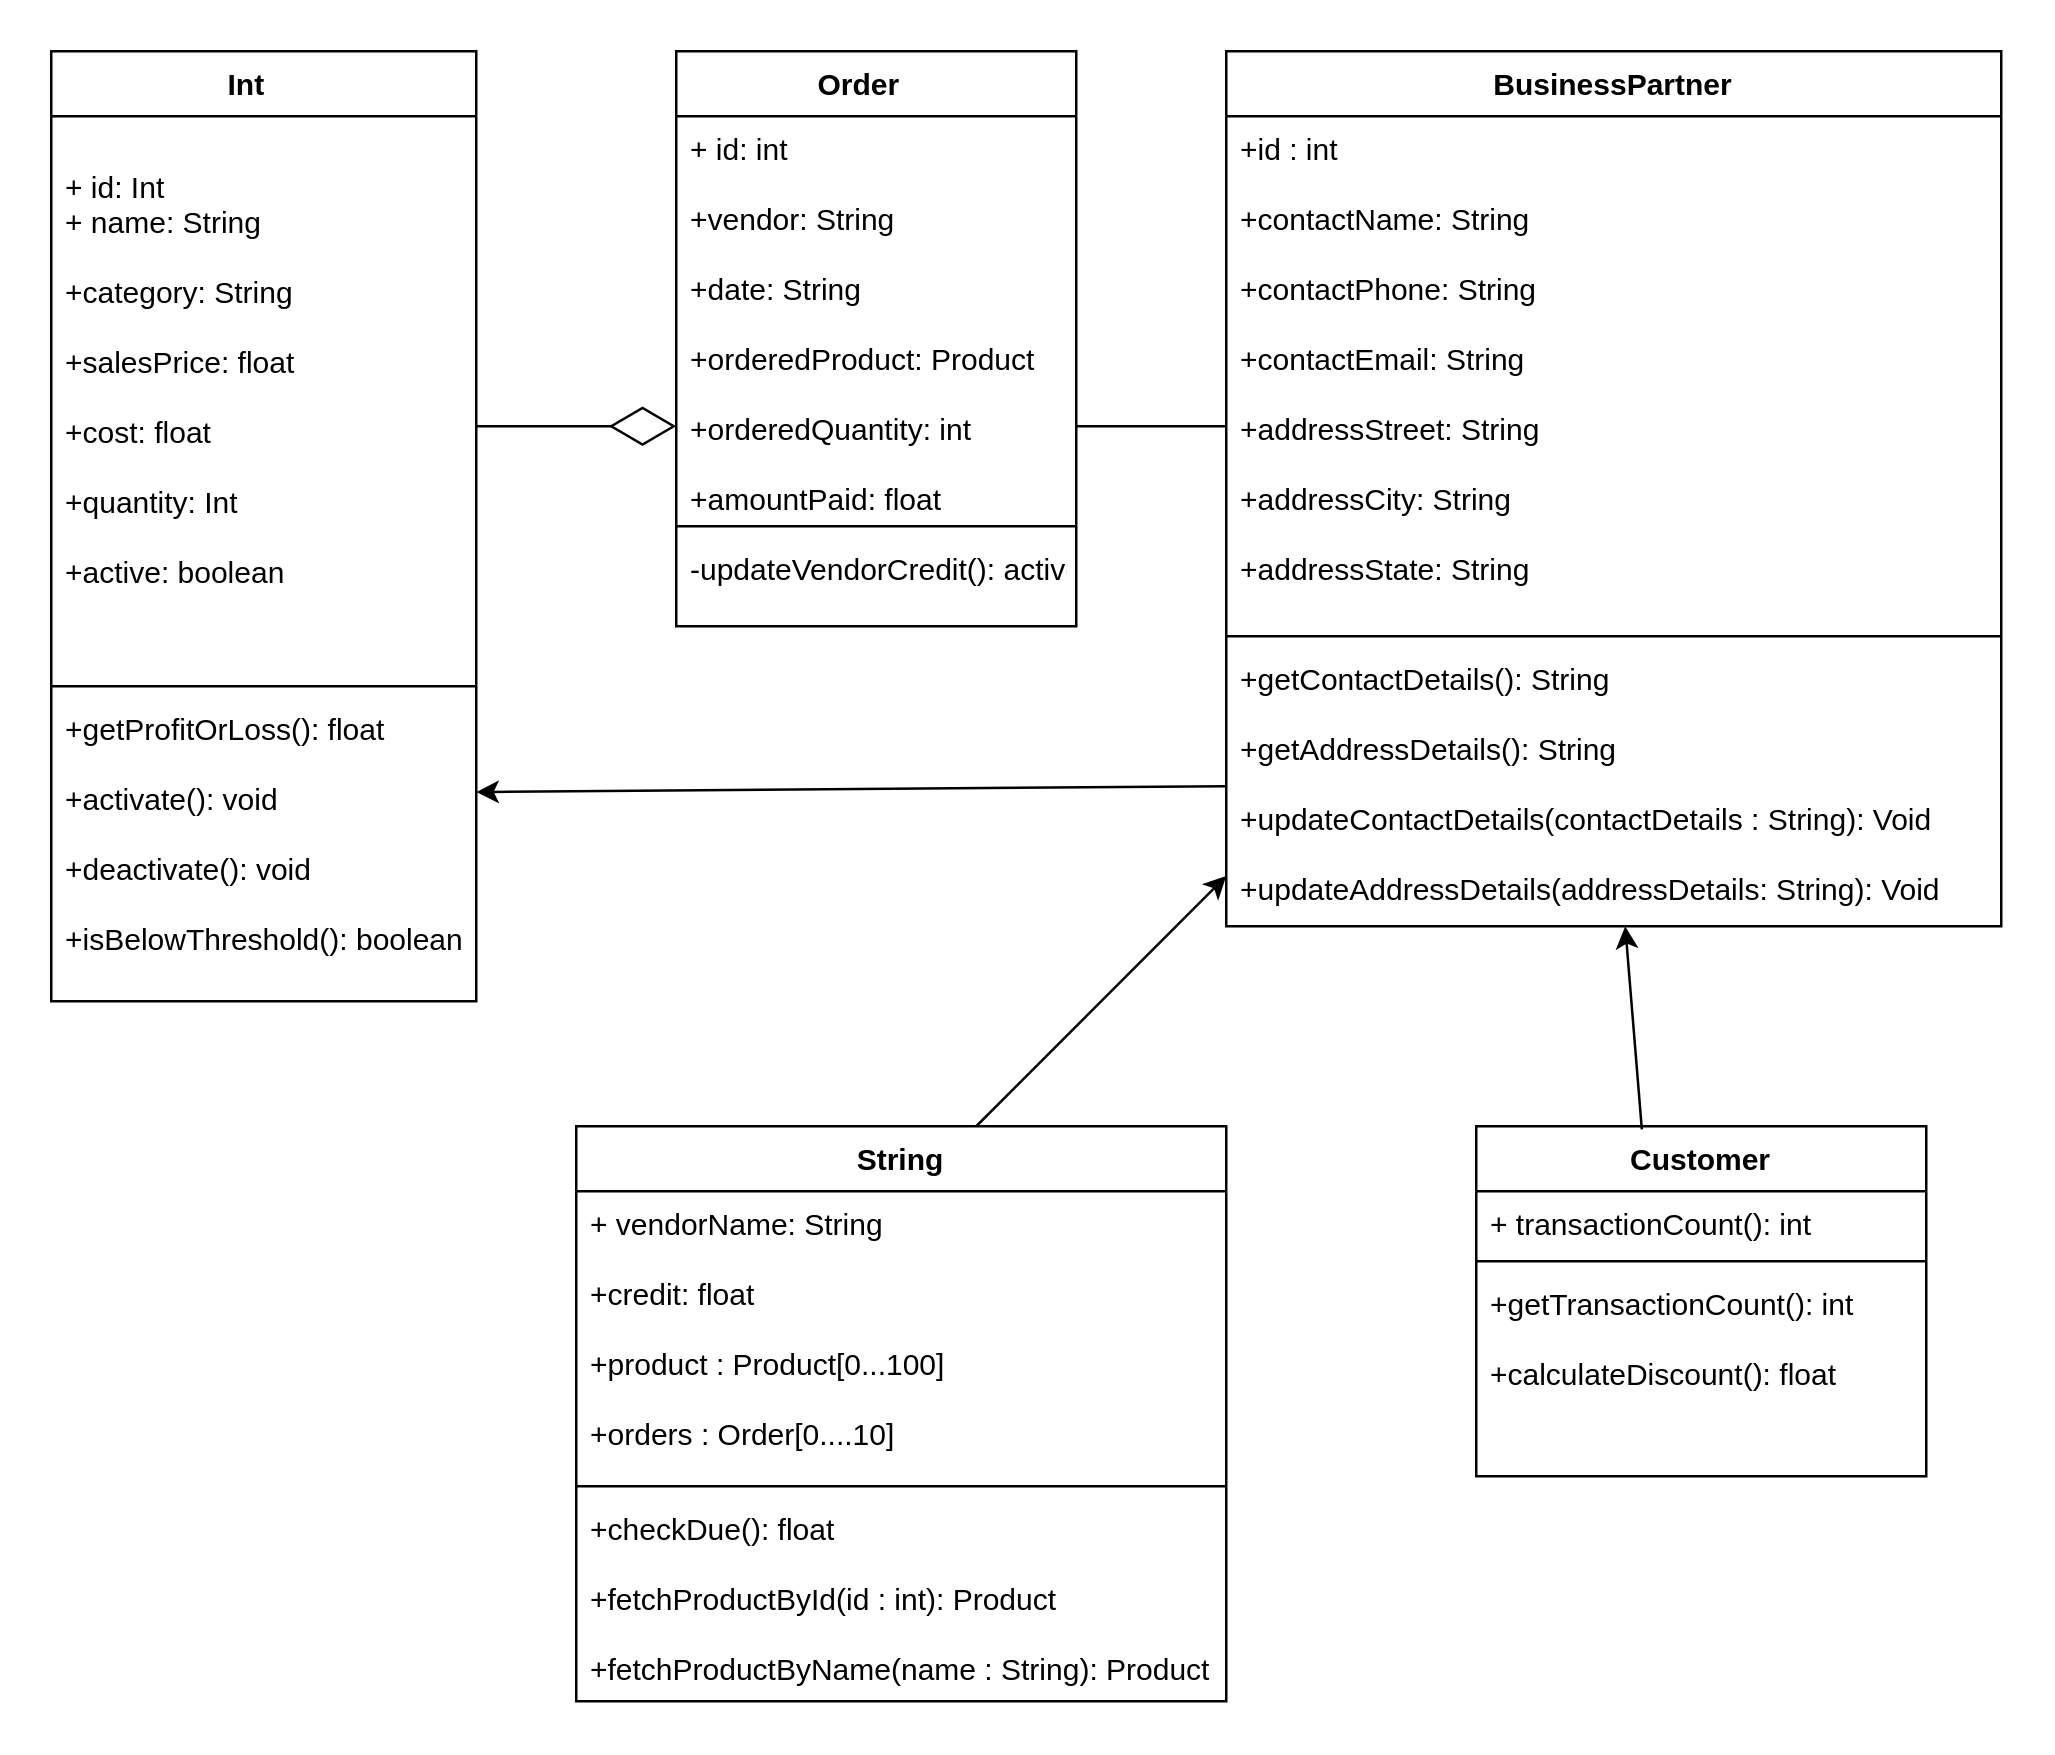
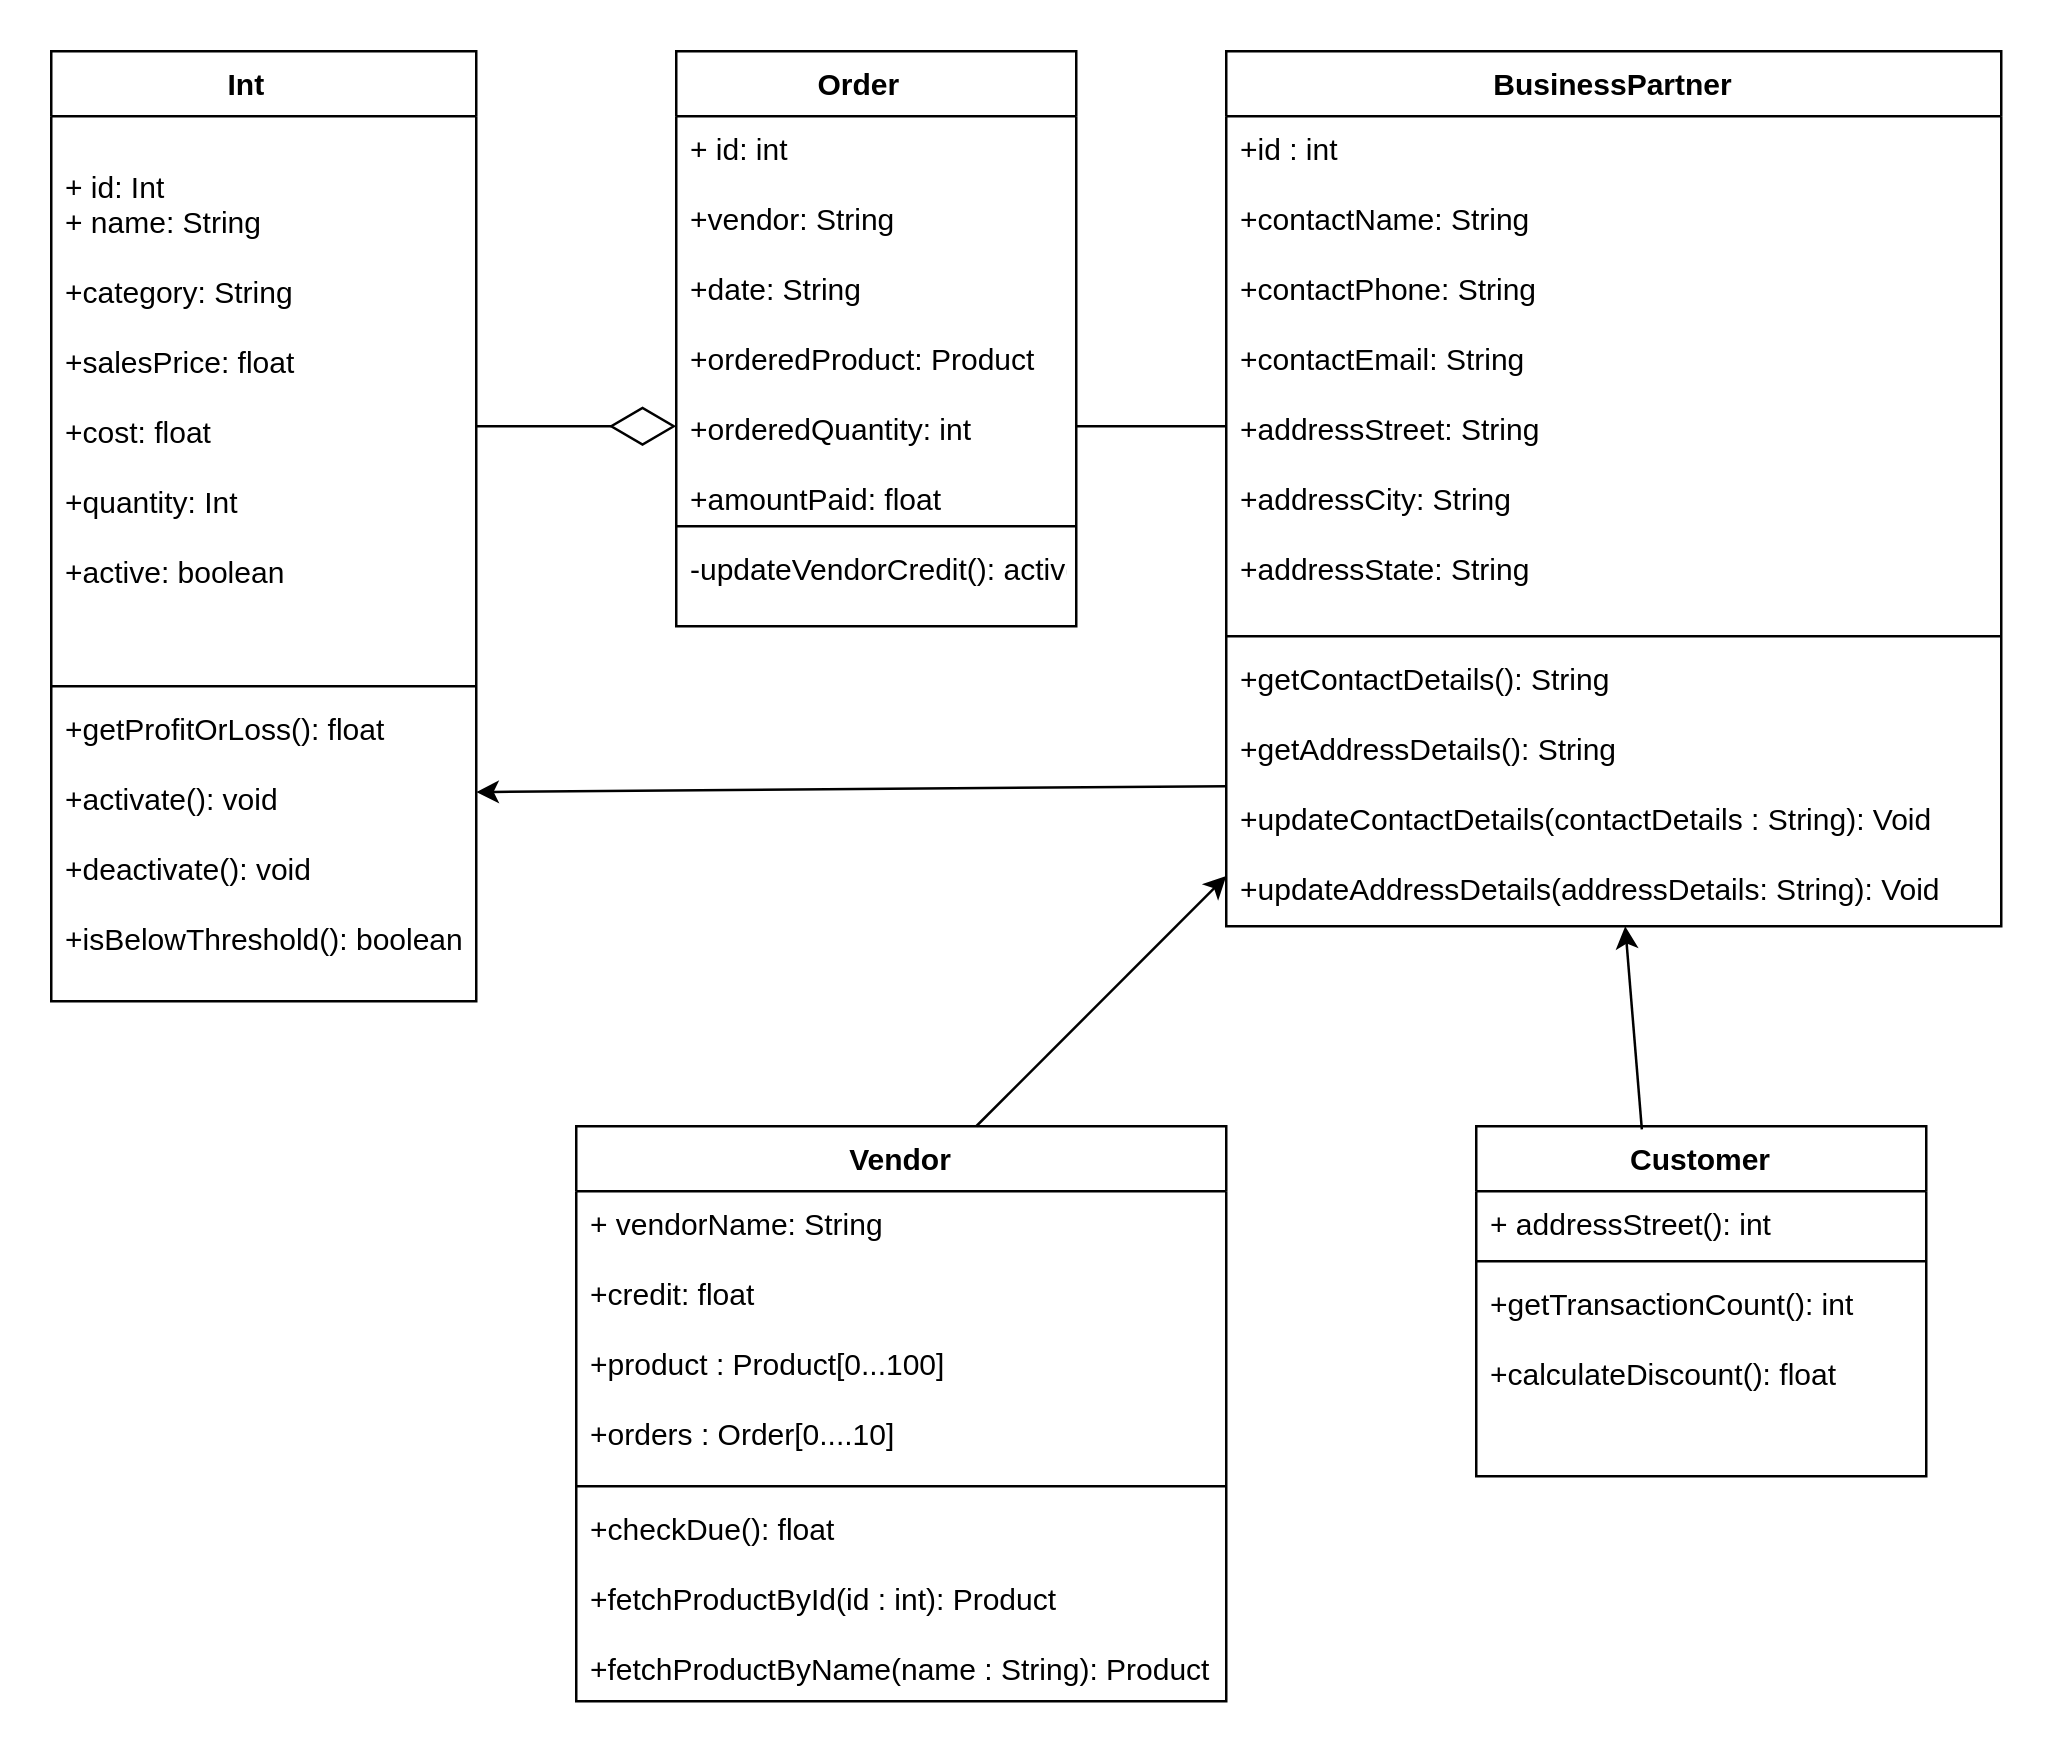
(900, 1160) -> (900, 1160)
(1681, 1225) -> (1659, 1225)
